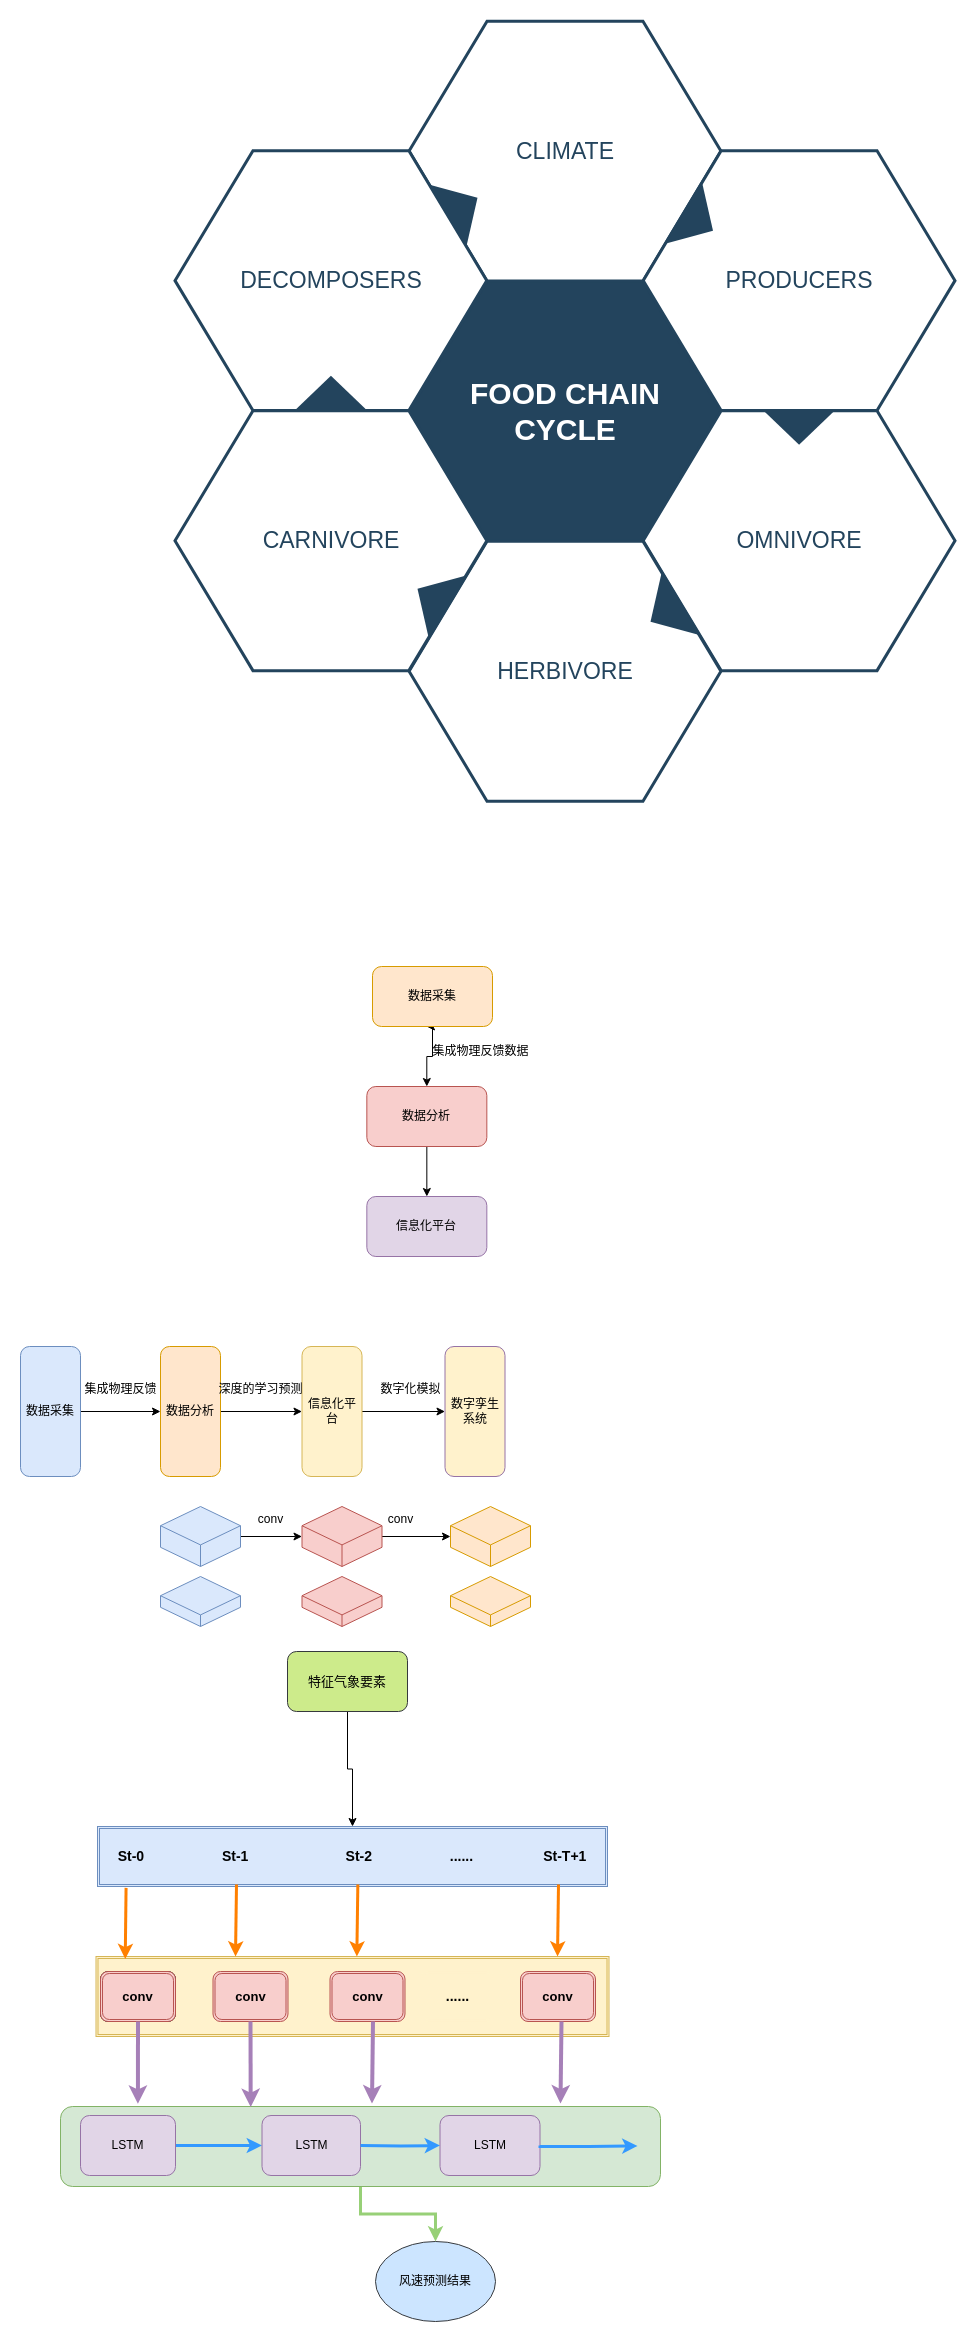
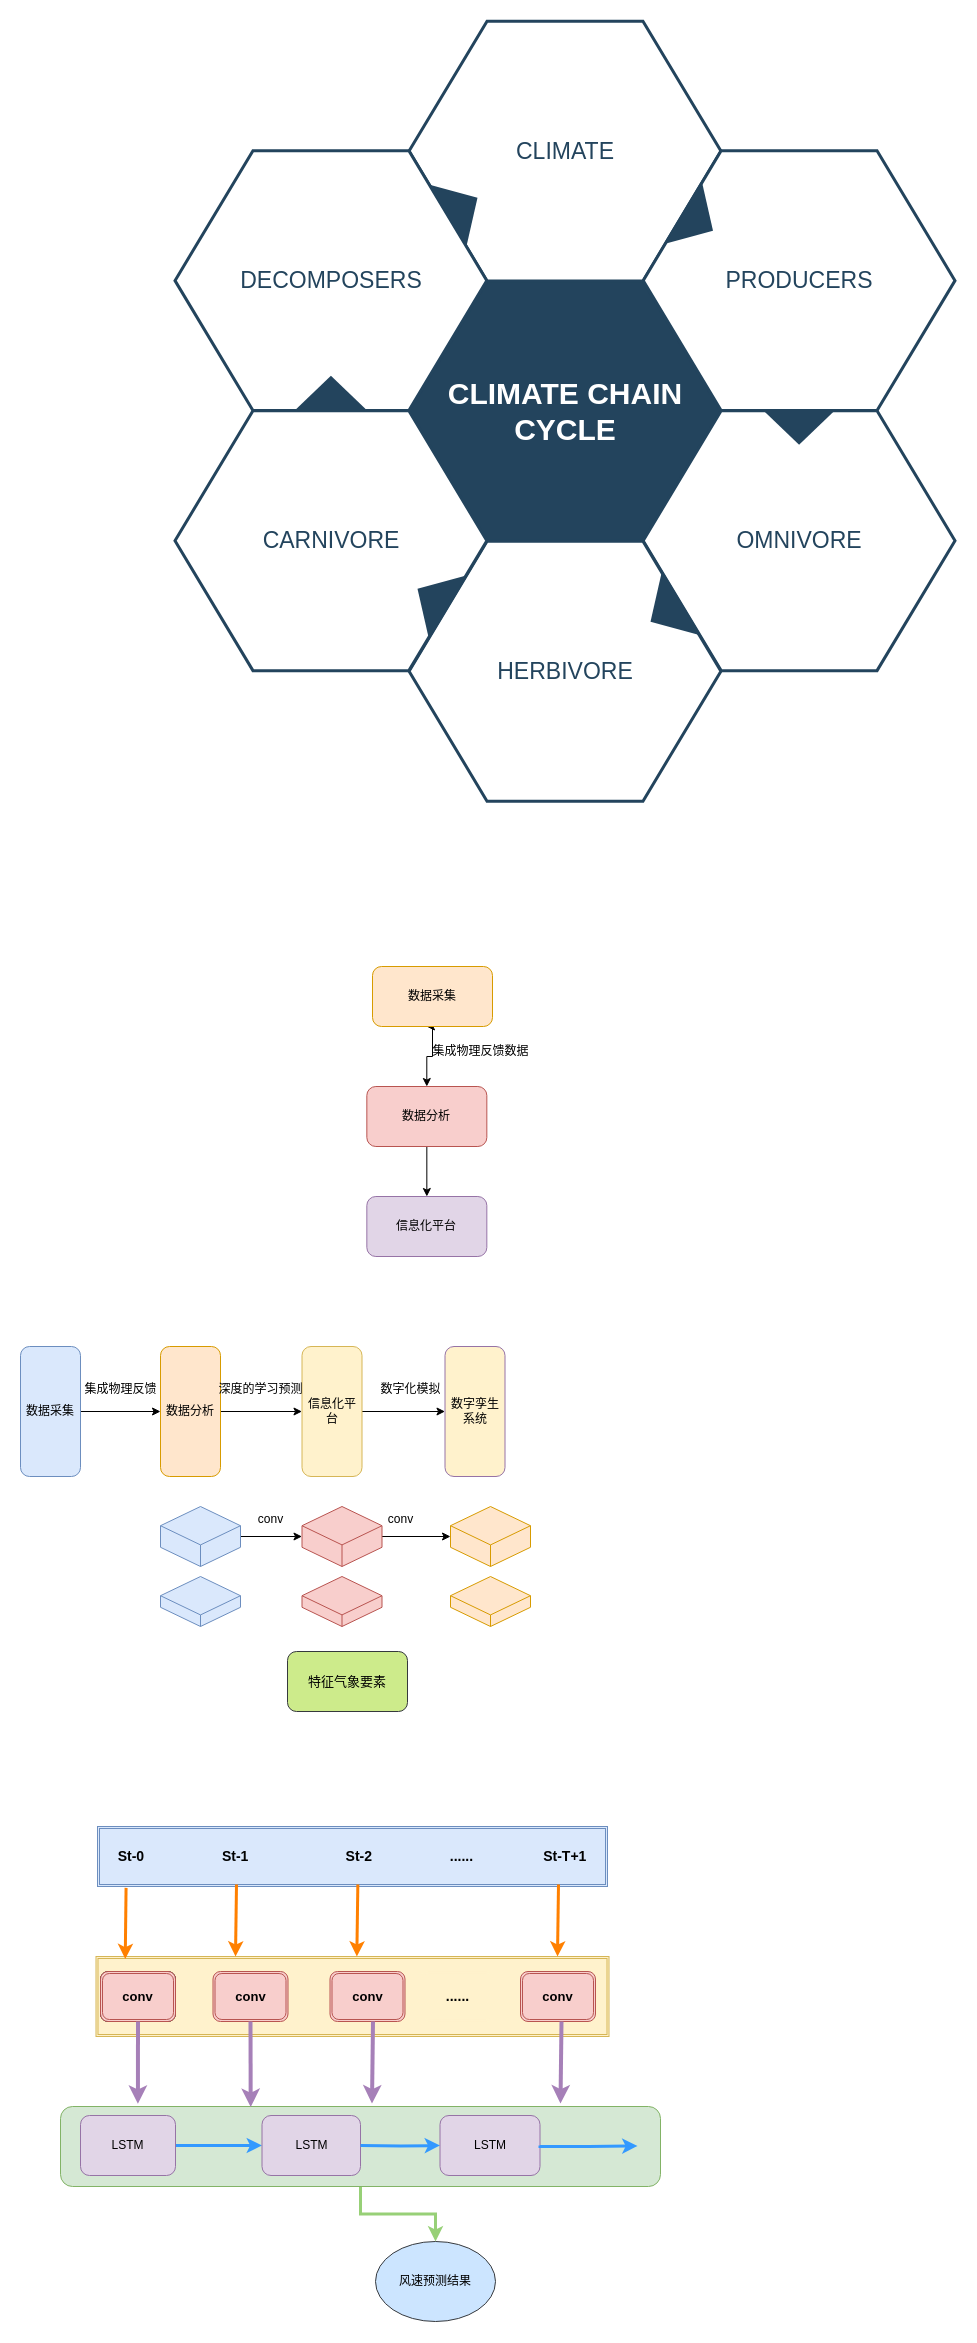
(566, 412) -> (566, 412)
(348, 1768) -> none
